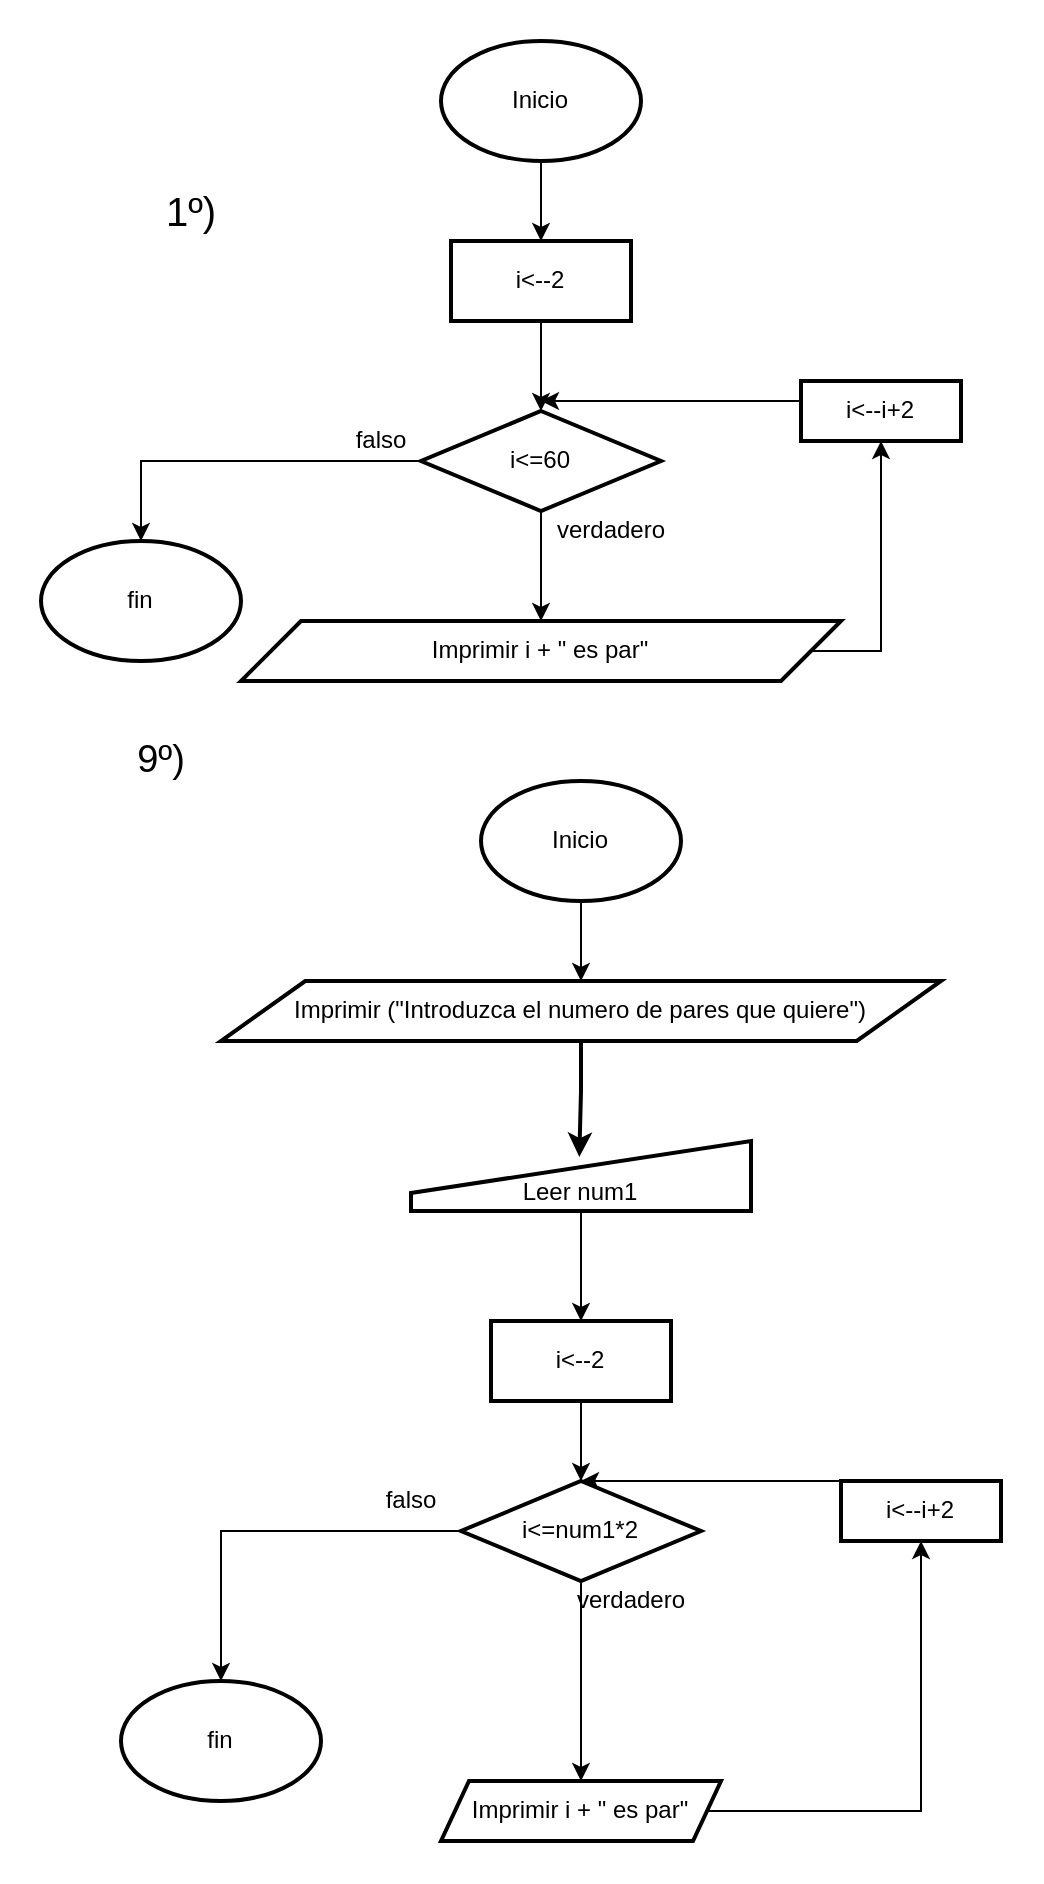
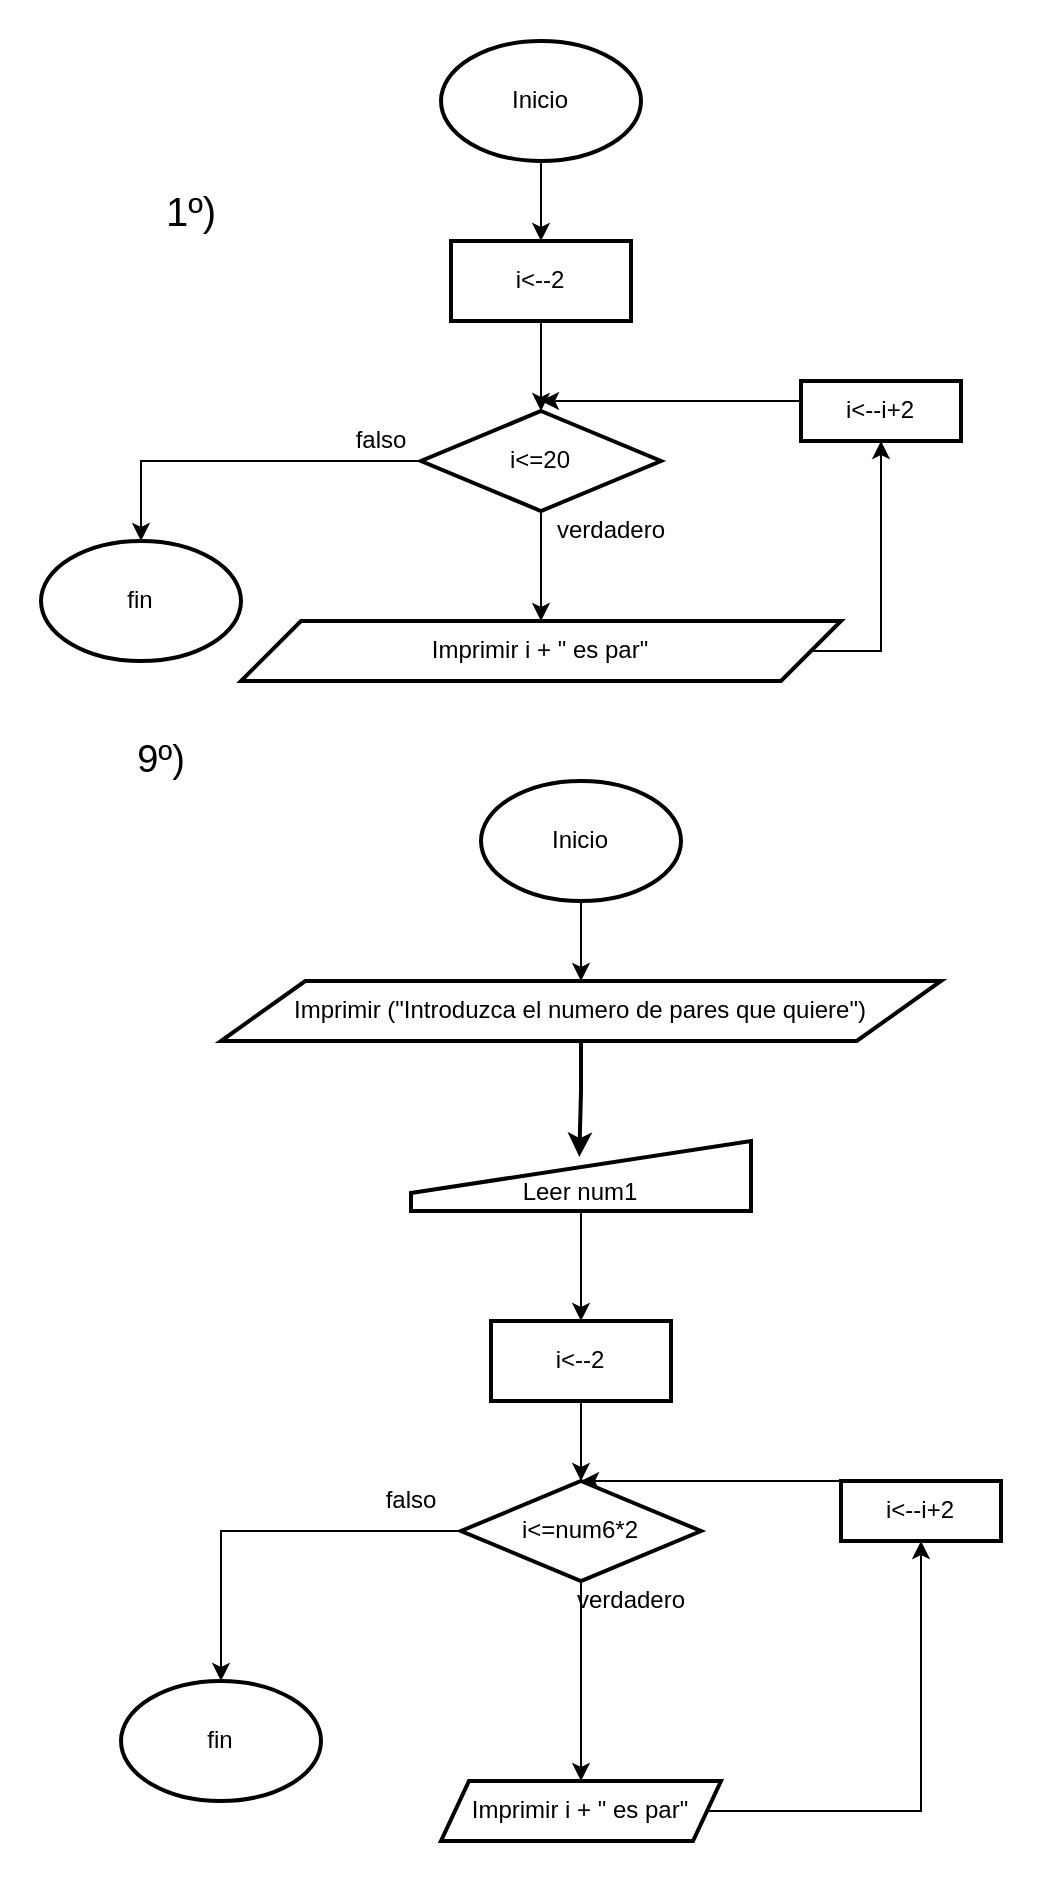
(541, 461) -> (541, 461)
(581, 1531) -> (581, 1531)
